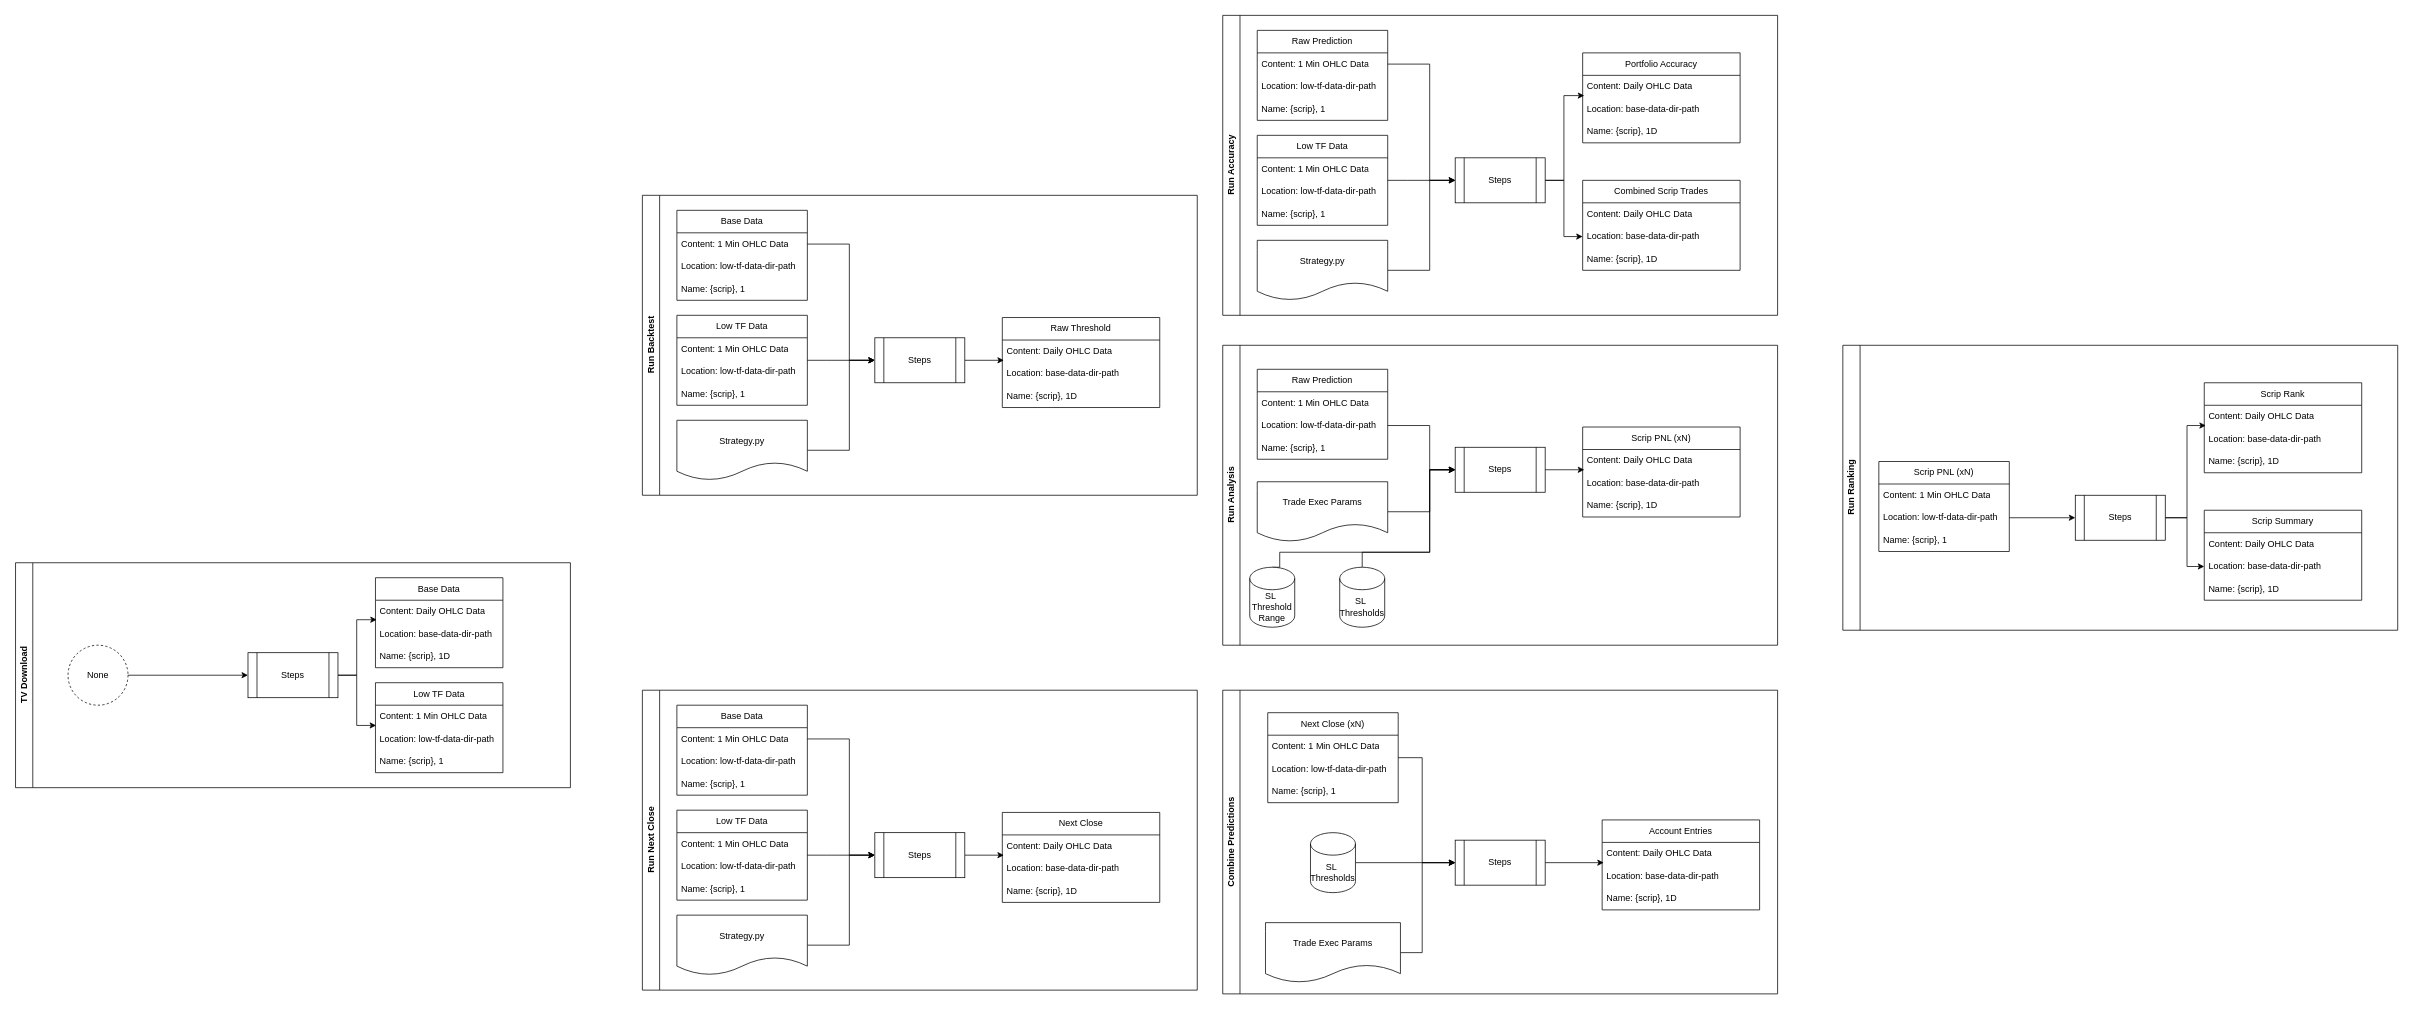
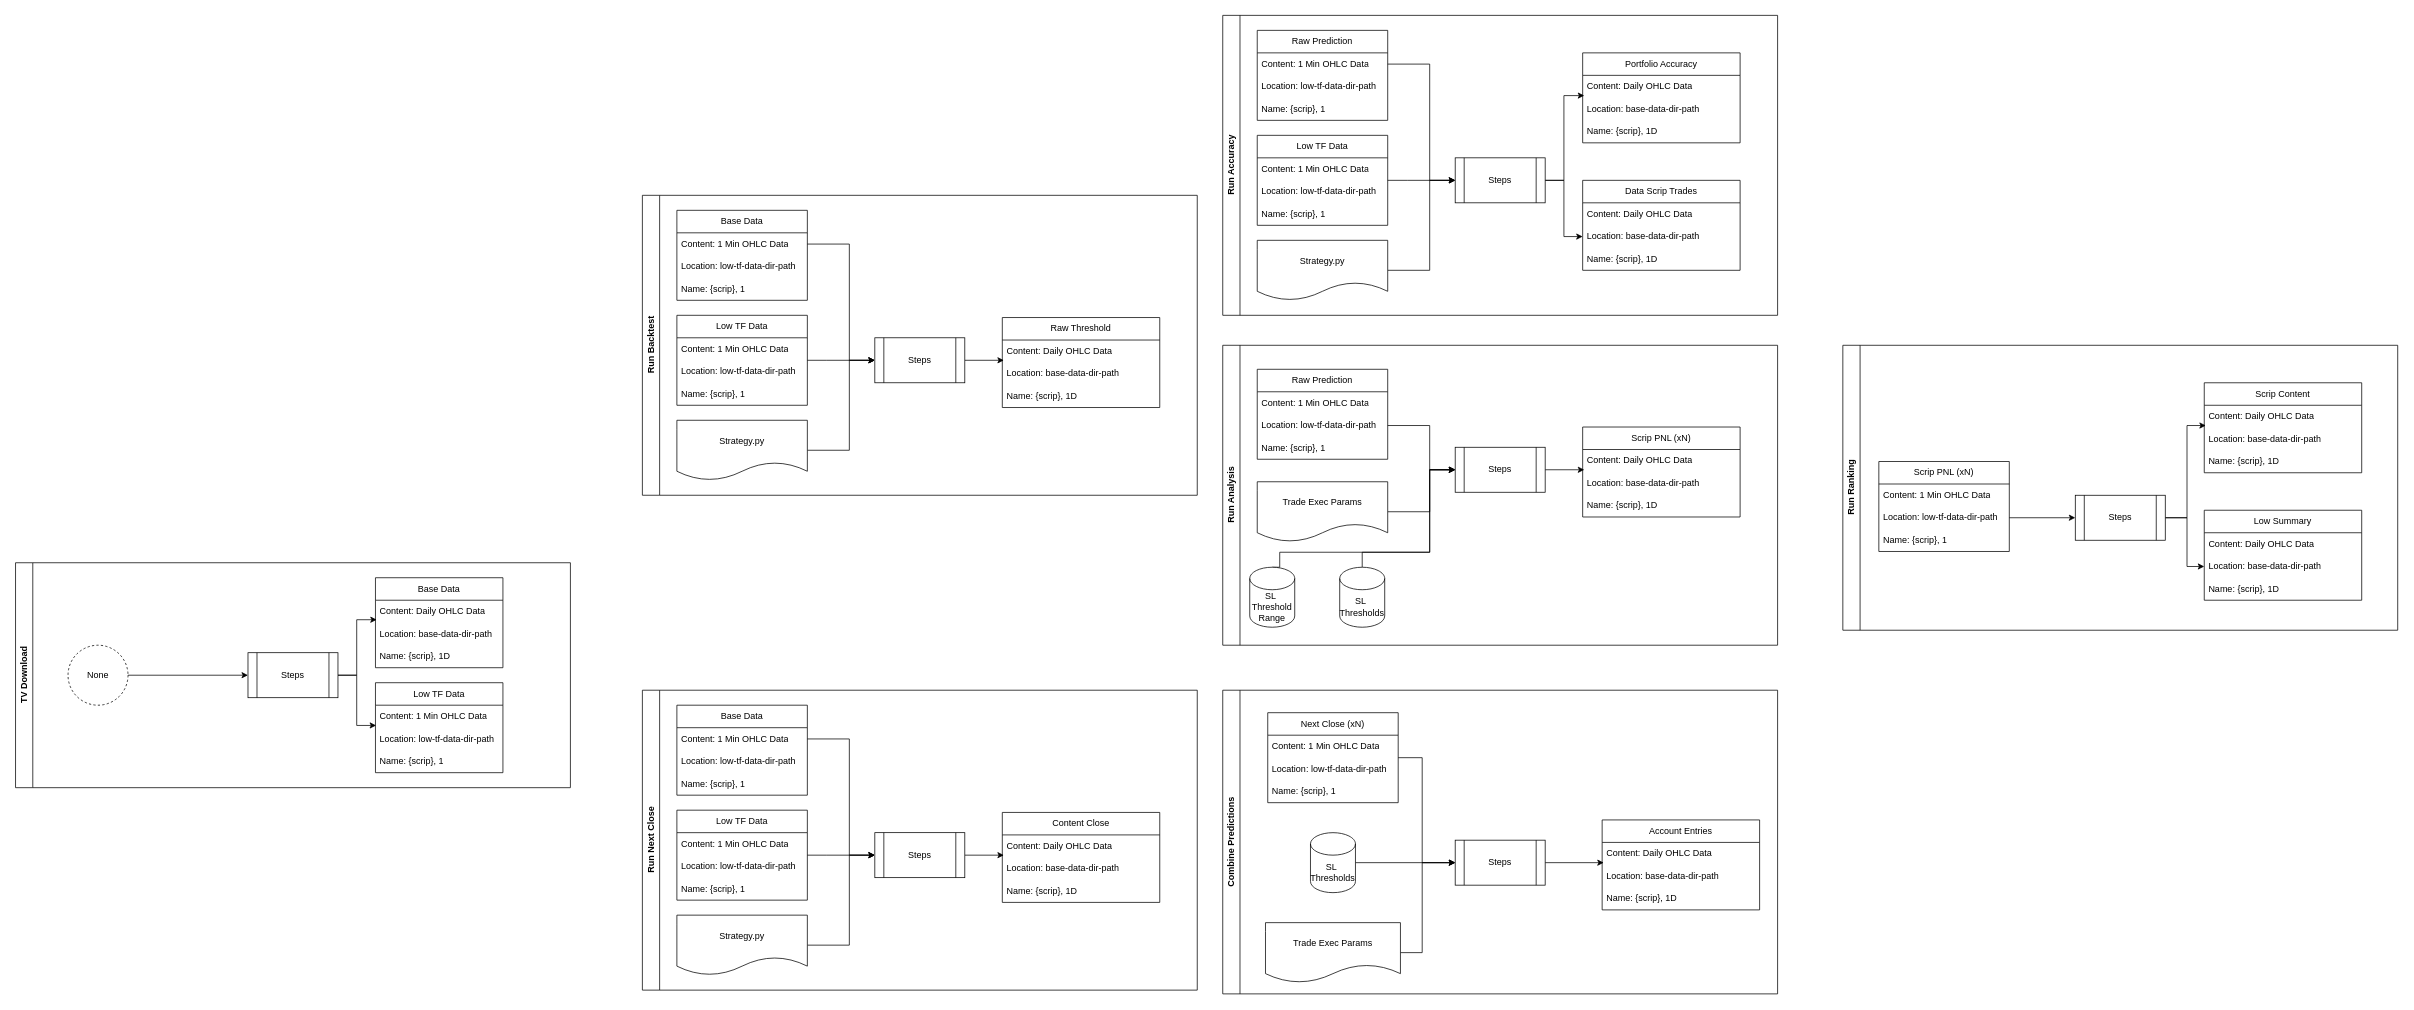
(1662, 192) -> (1662, 192)
(2283, 394) -> (2283, 394)
(2283, 522) -> (2283, 522)
(1081, 824) -> (1081, 824)
